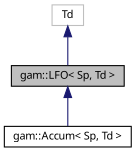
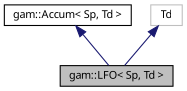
(68, 112) -> (96, 50)
